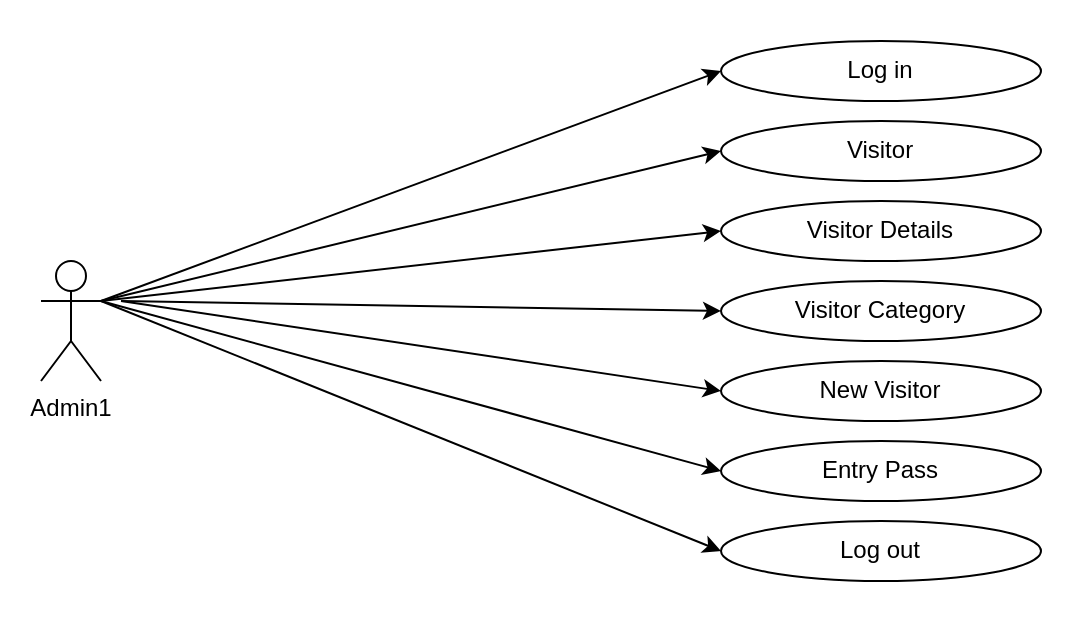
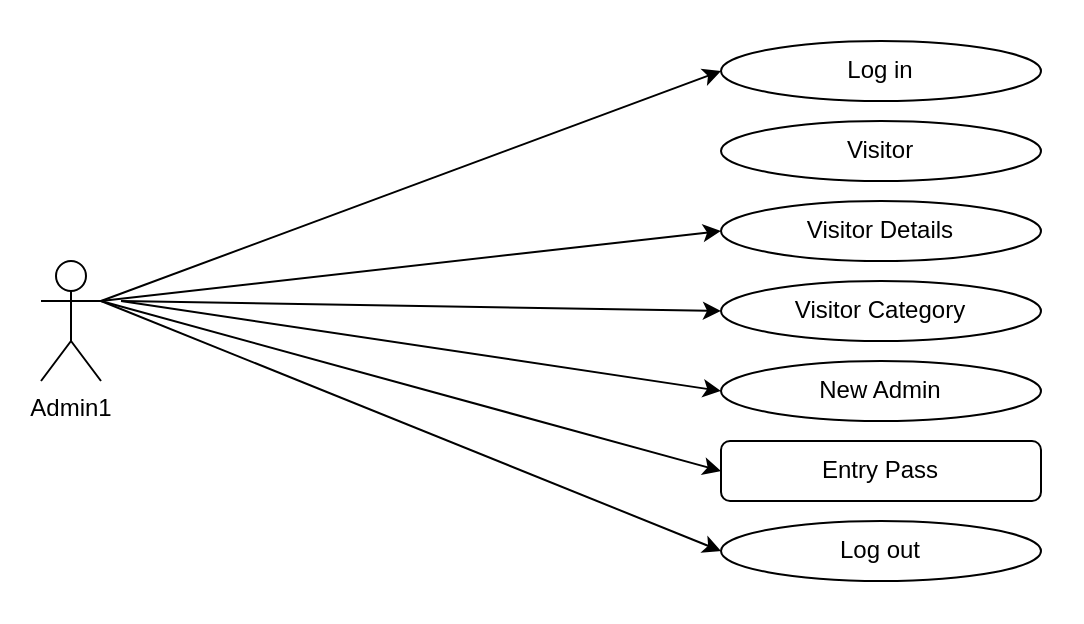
(418, 224) -> none
(881, 391) -> (881, 391)
(881, 471) -> (881, 471)
